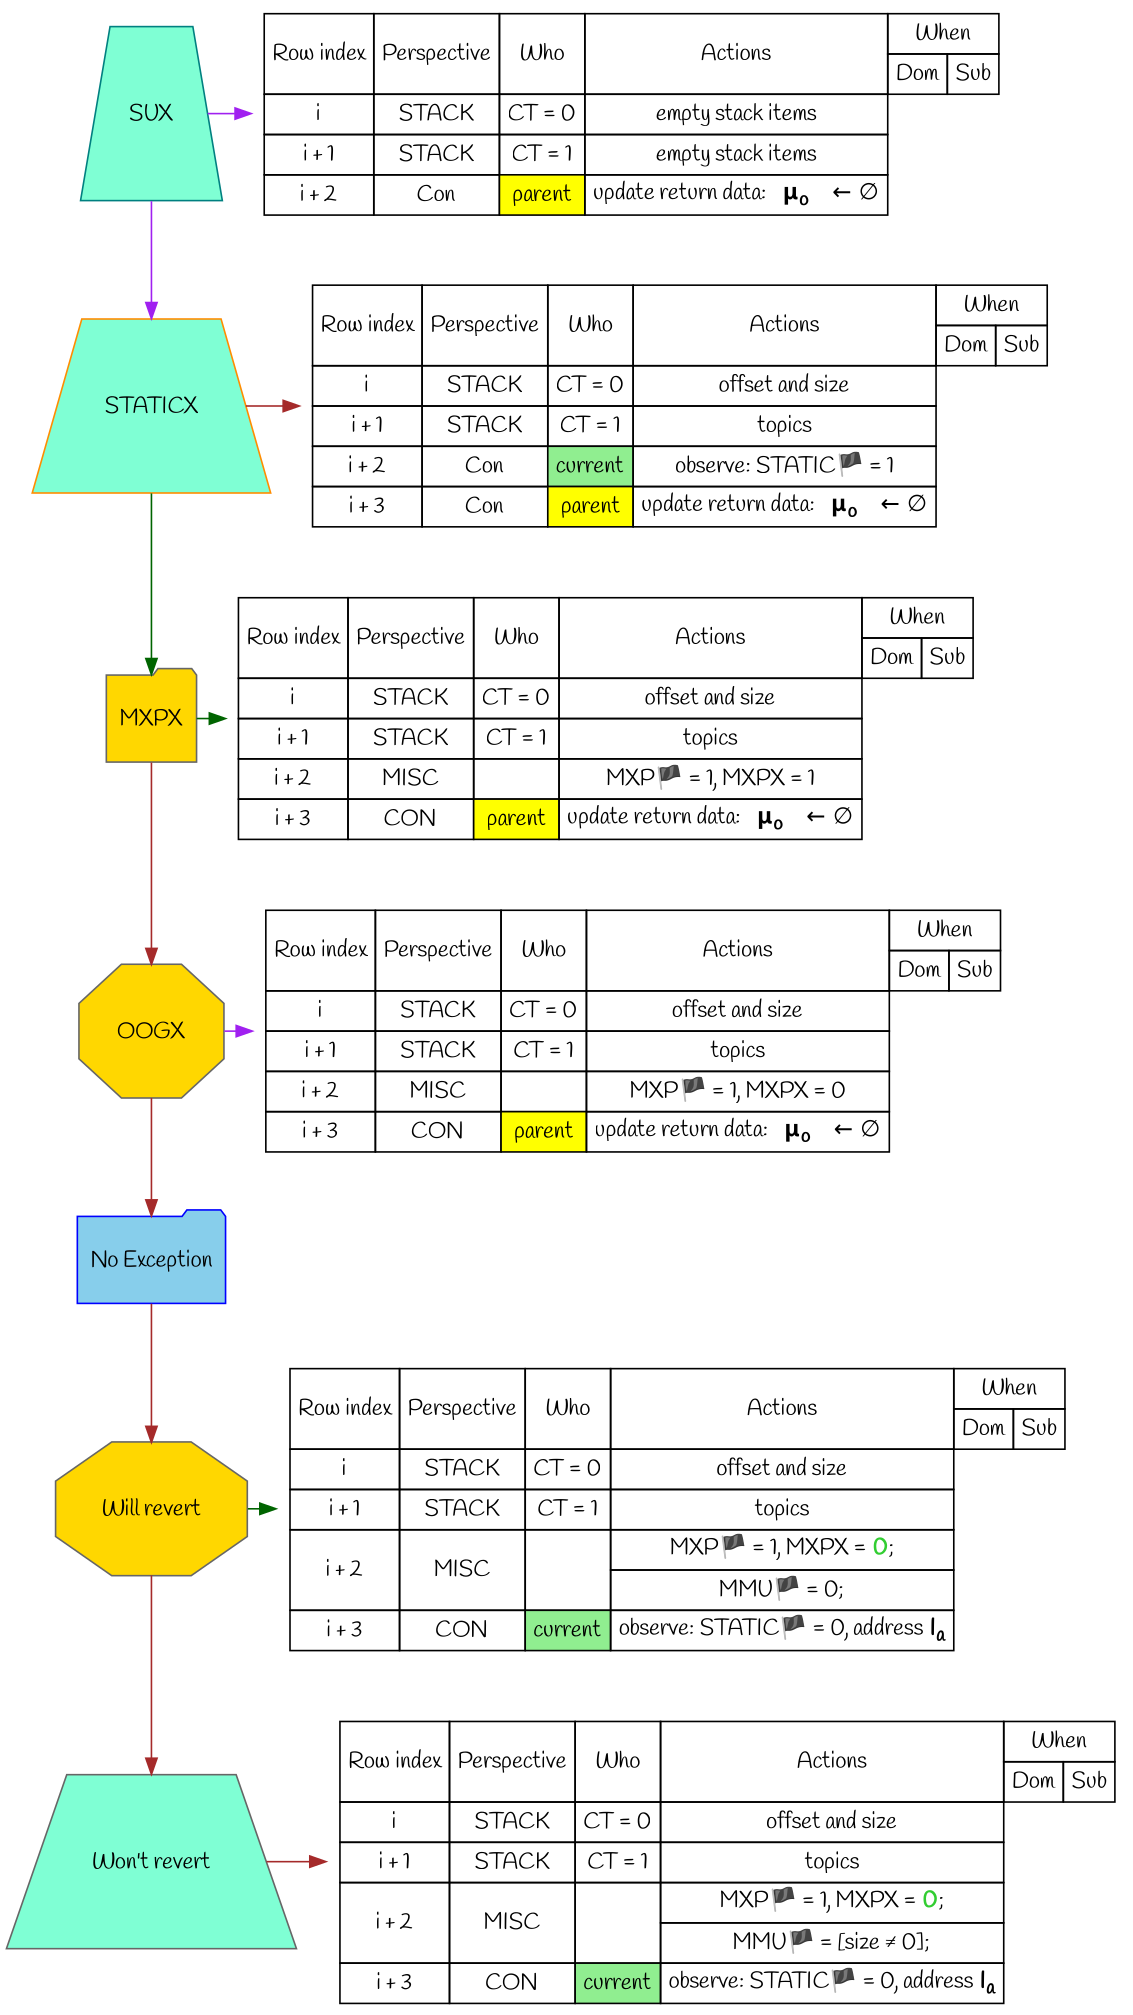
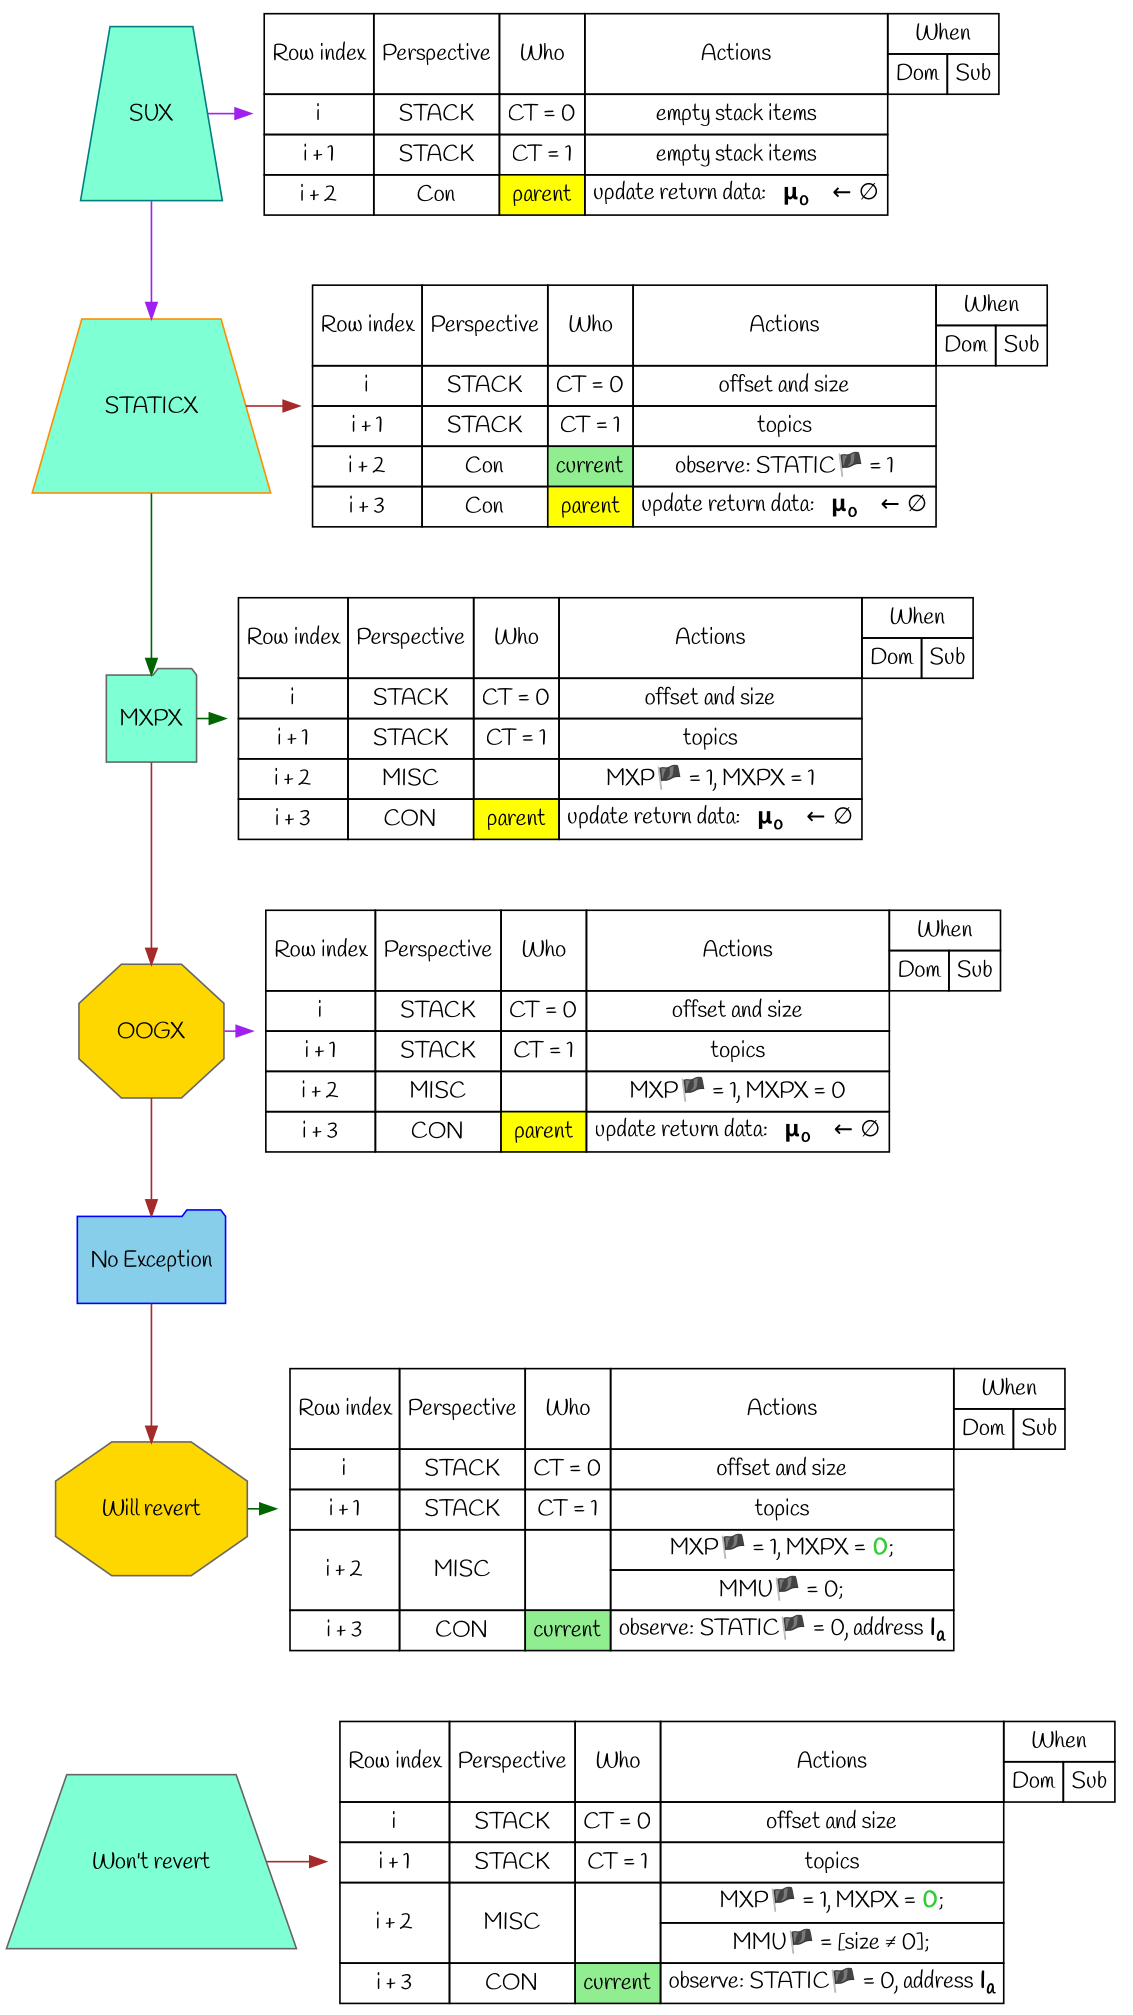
(151, 719) -> (151, 719)
(151, 1667) -> none
